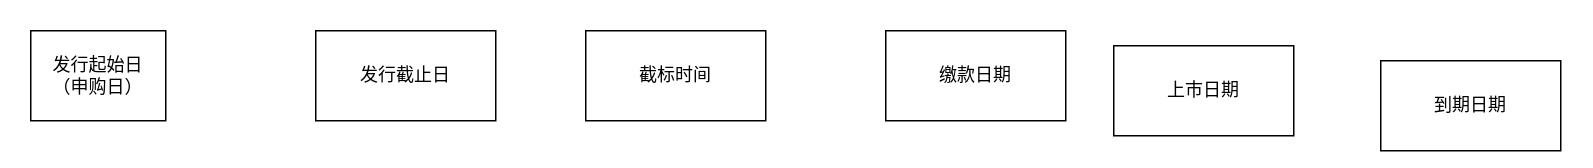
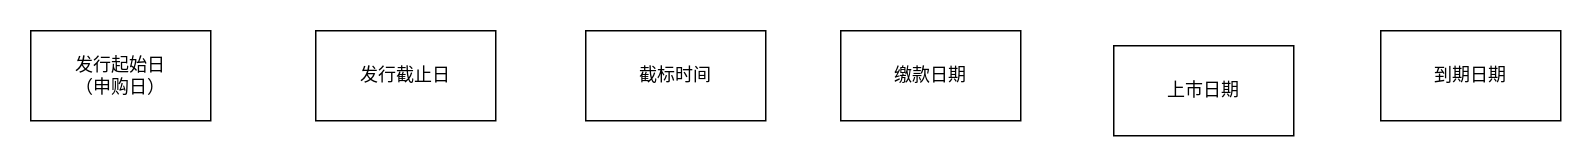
(98, 76) -> (121, 76)
(976, 76) -> (931, 76)
(1471, 106) -> (1471, 76)
